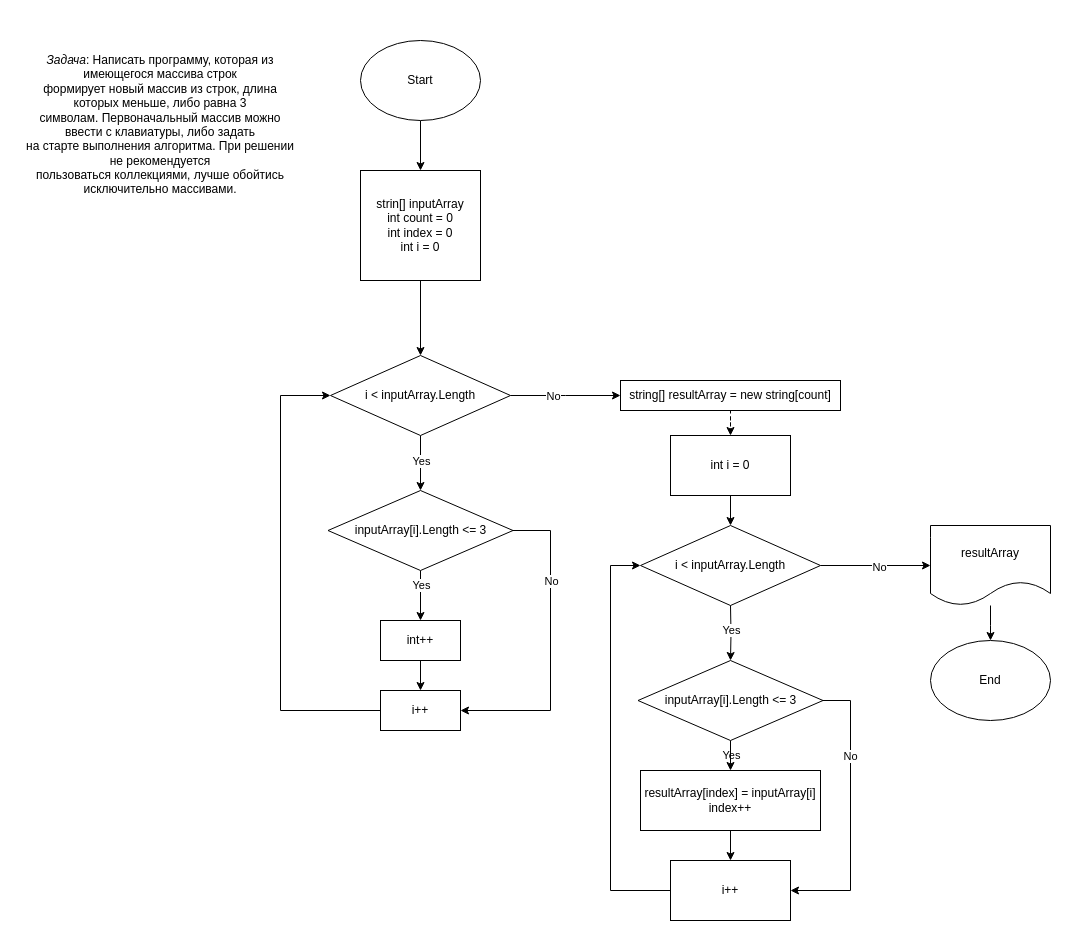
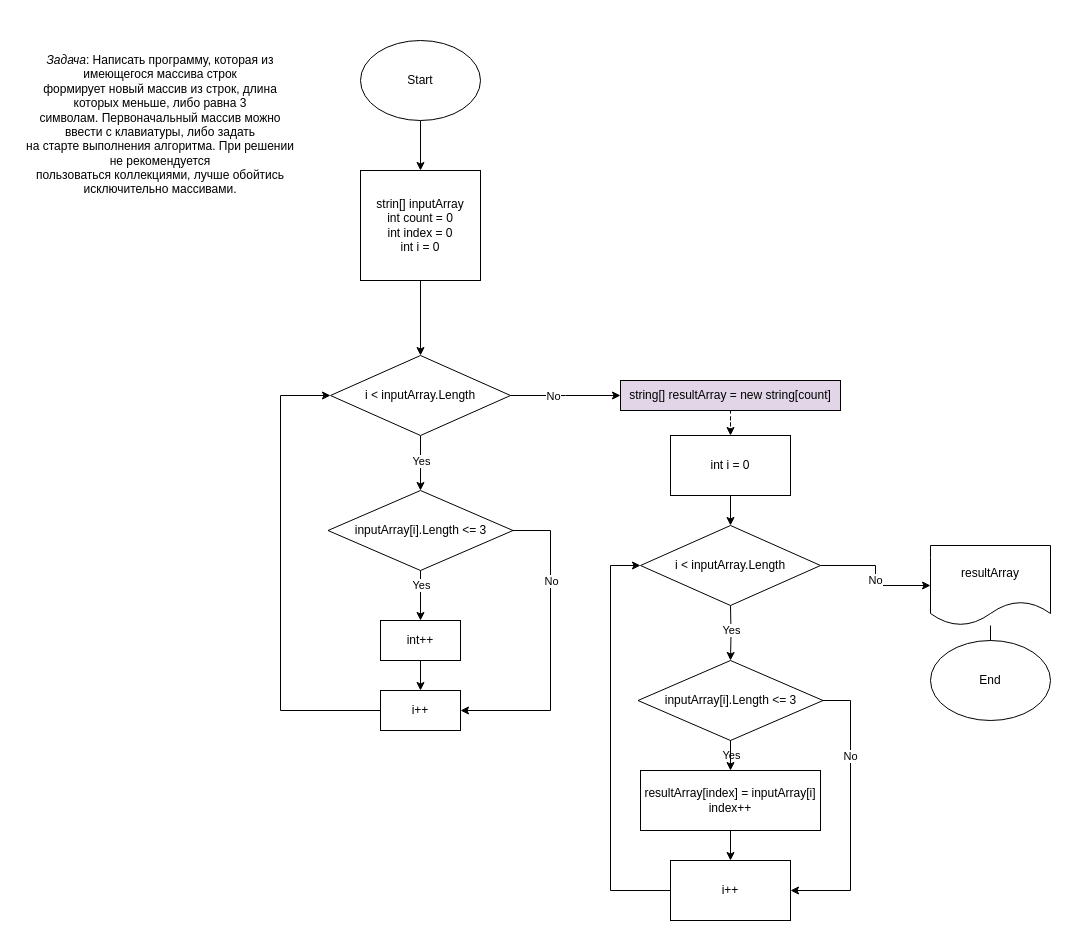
(731, 396) -> (731, 396)
(991, 566) -> (991, 586)
